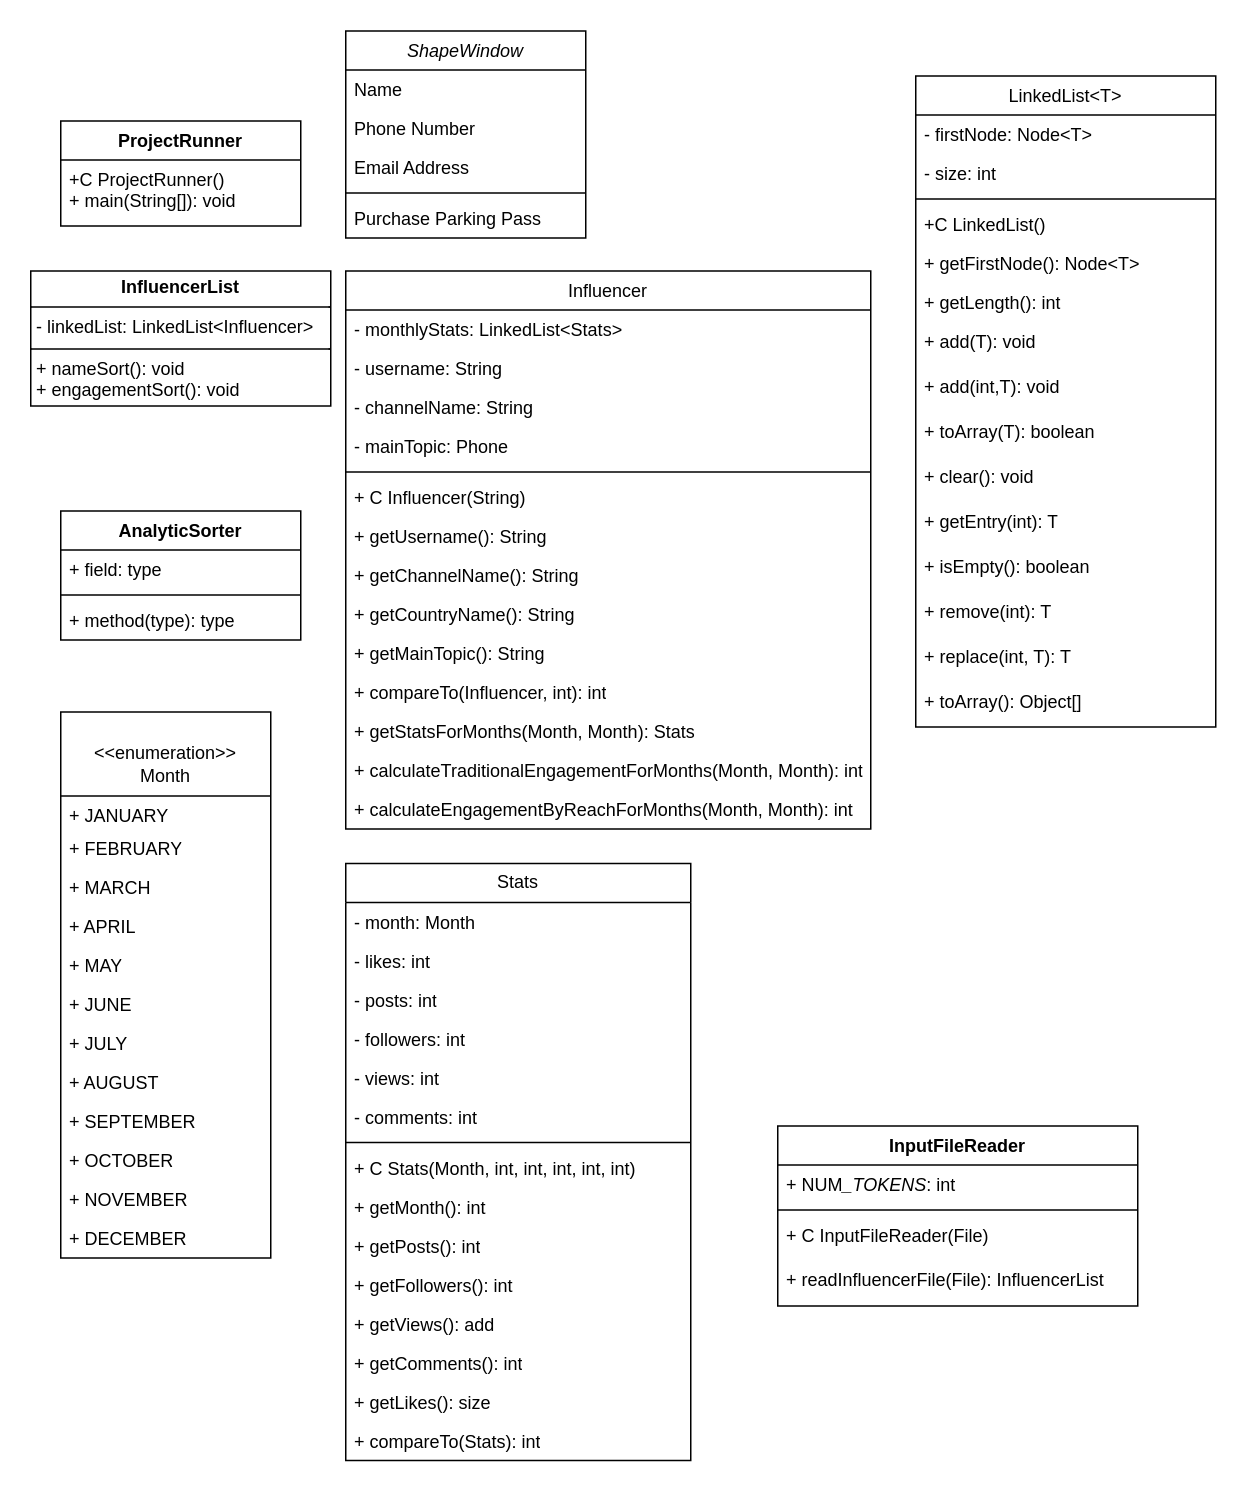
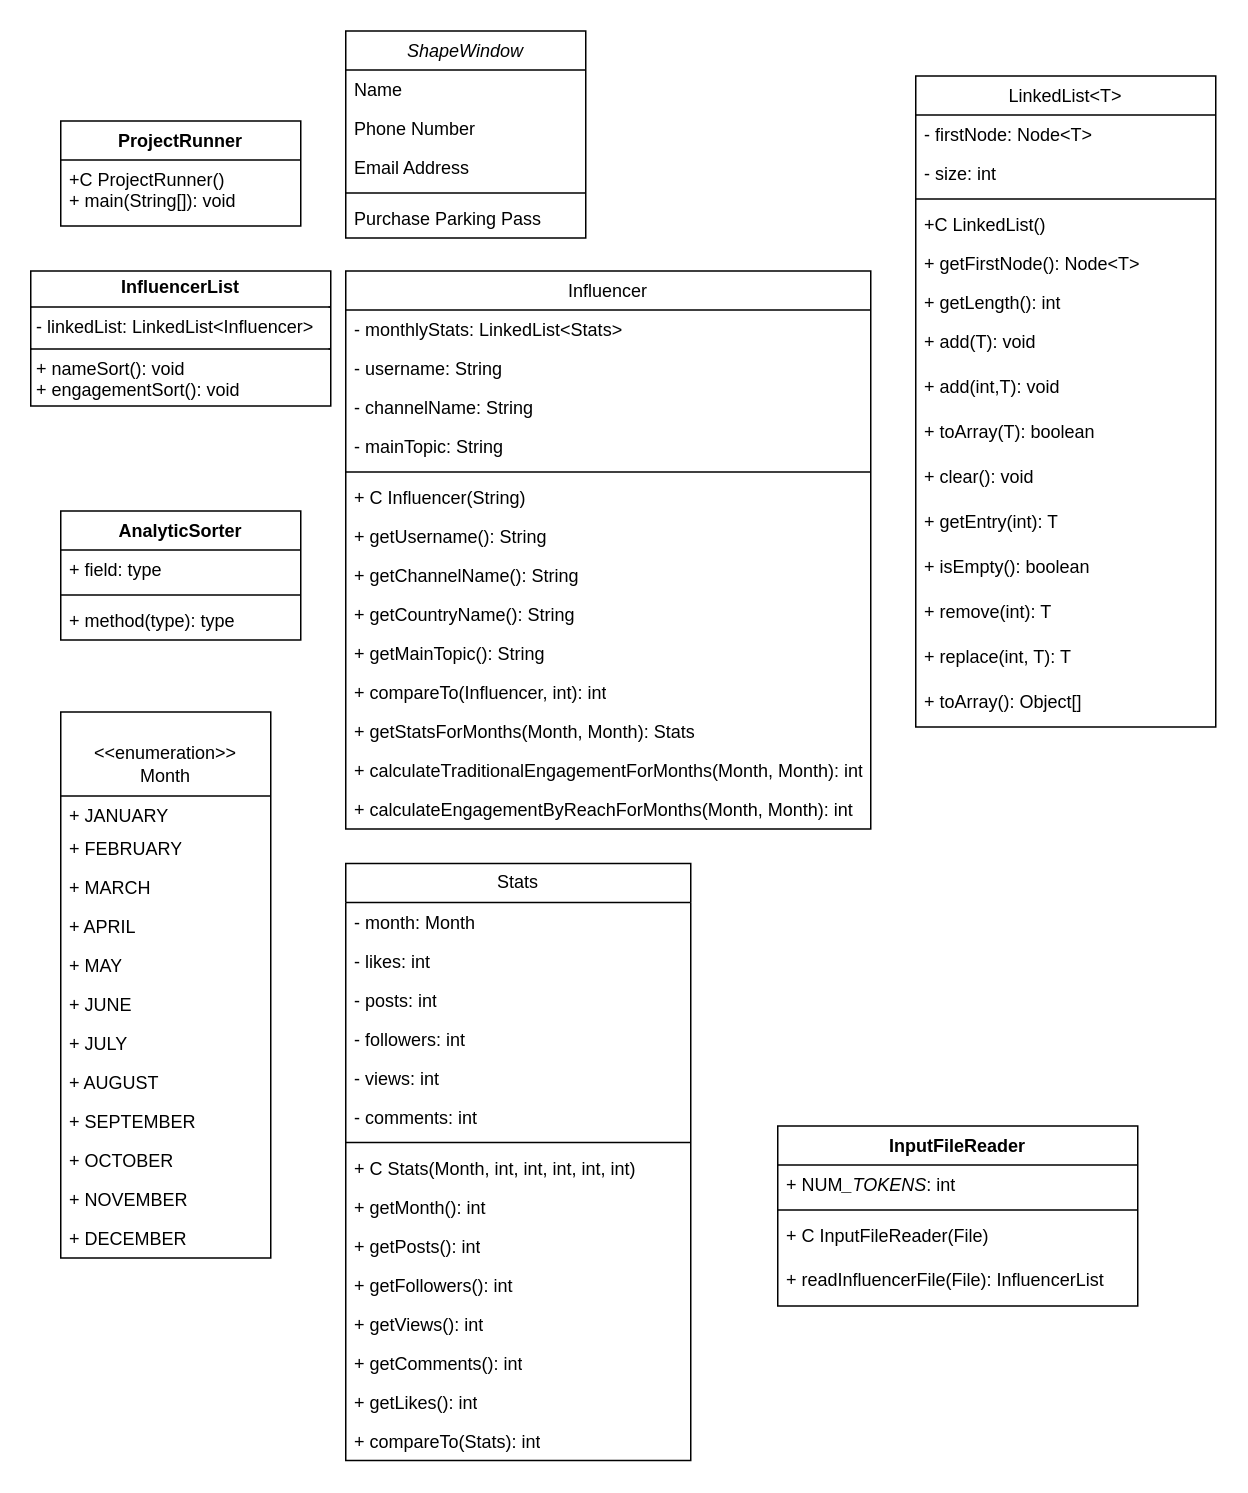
(434, 448) -> (436, 448)
(431, 1326) -> (429, 1326)
(434, 1404) -> (429, 1404)
